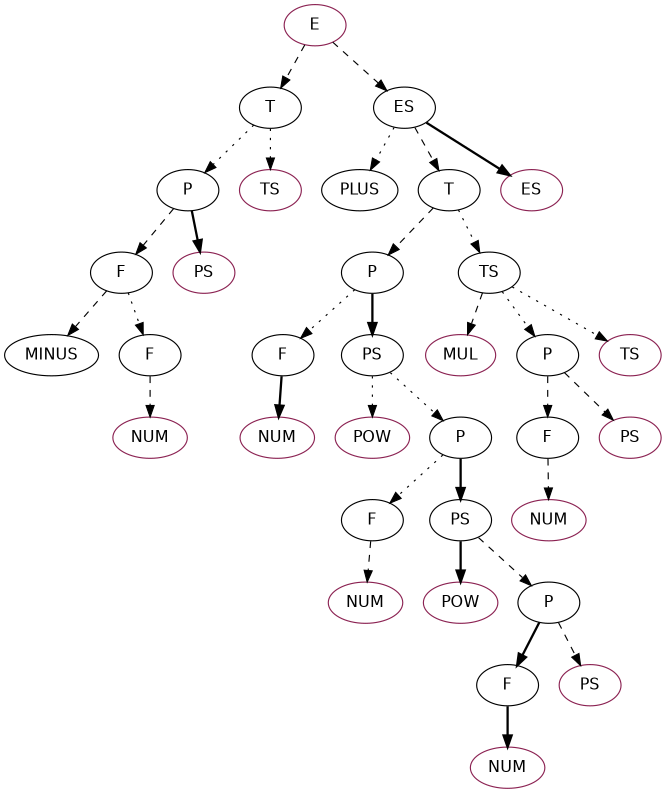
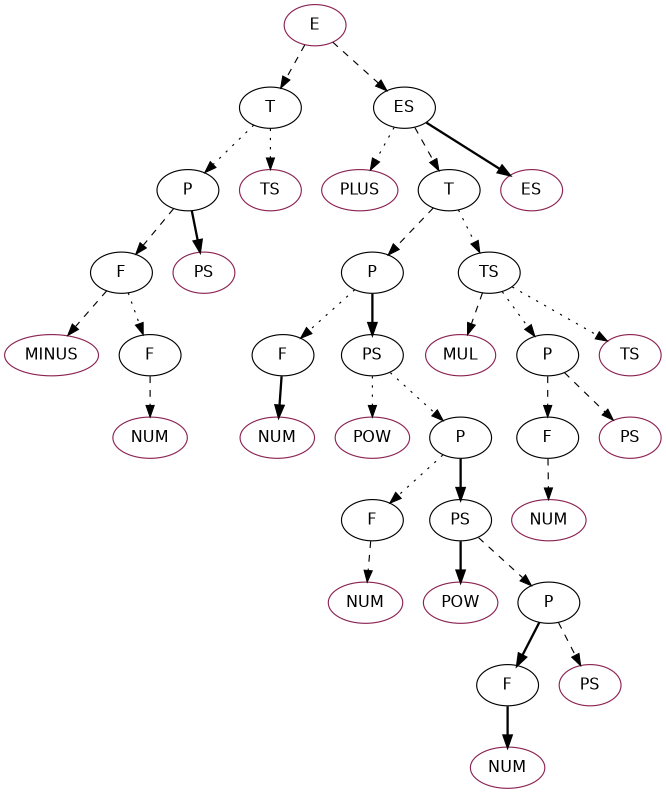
(360, 190) -> (360, 190)
(52, 355) -> (52, 355)
